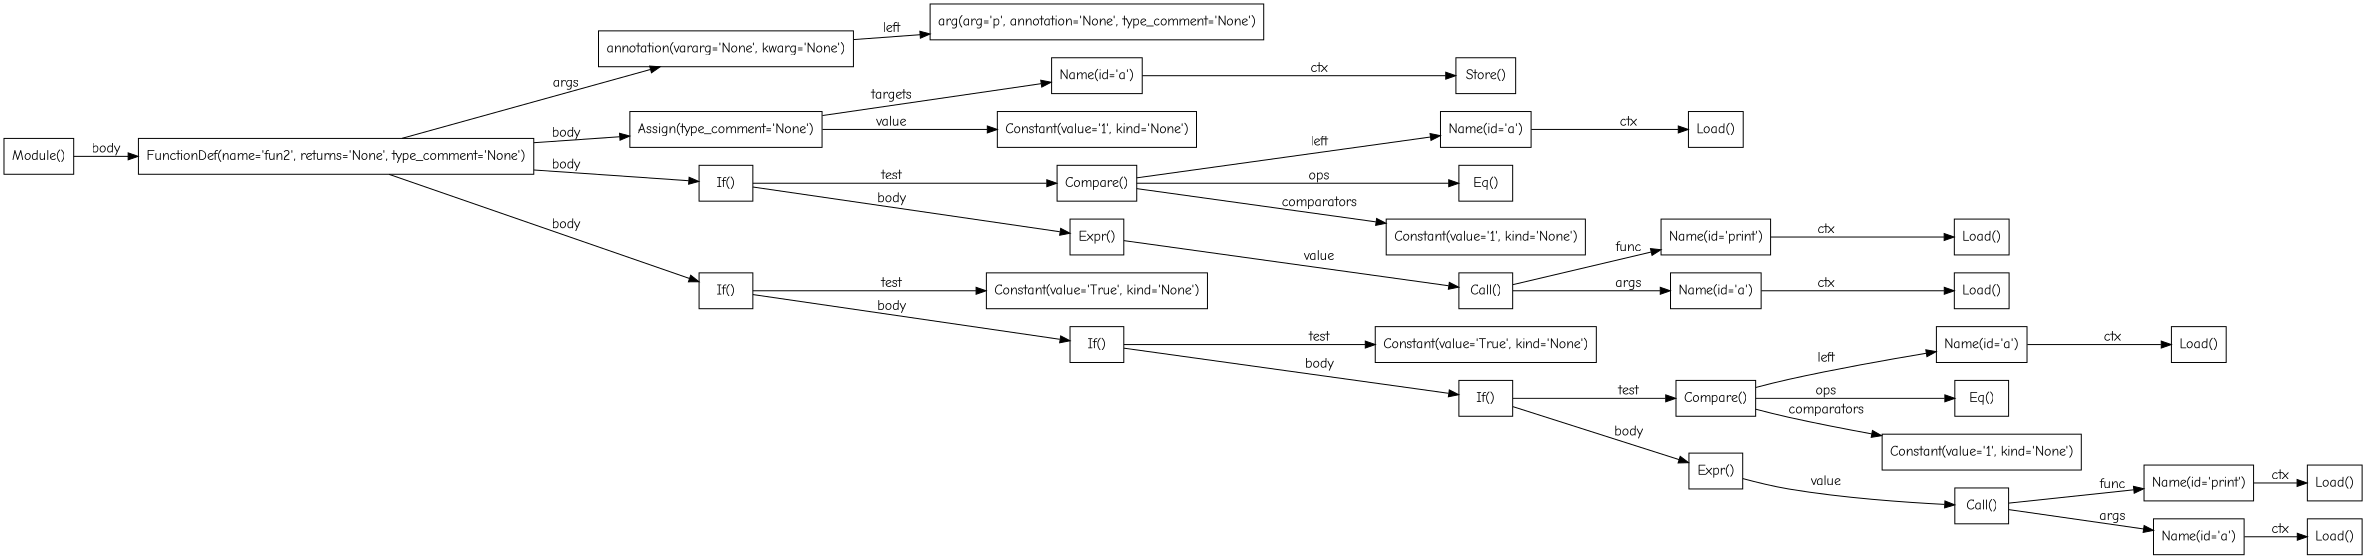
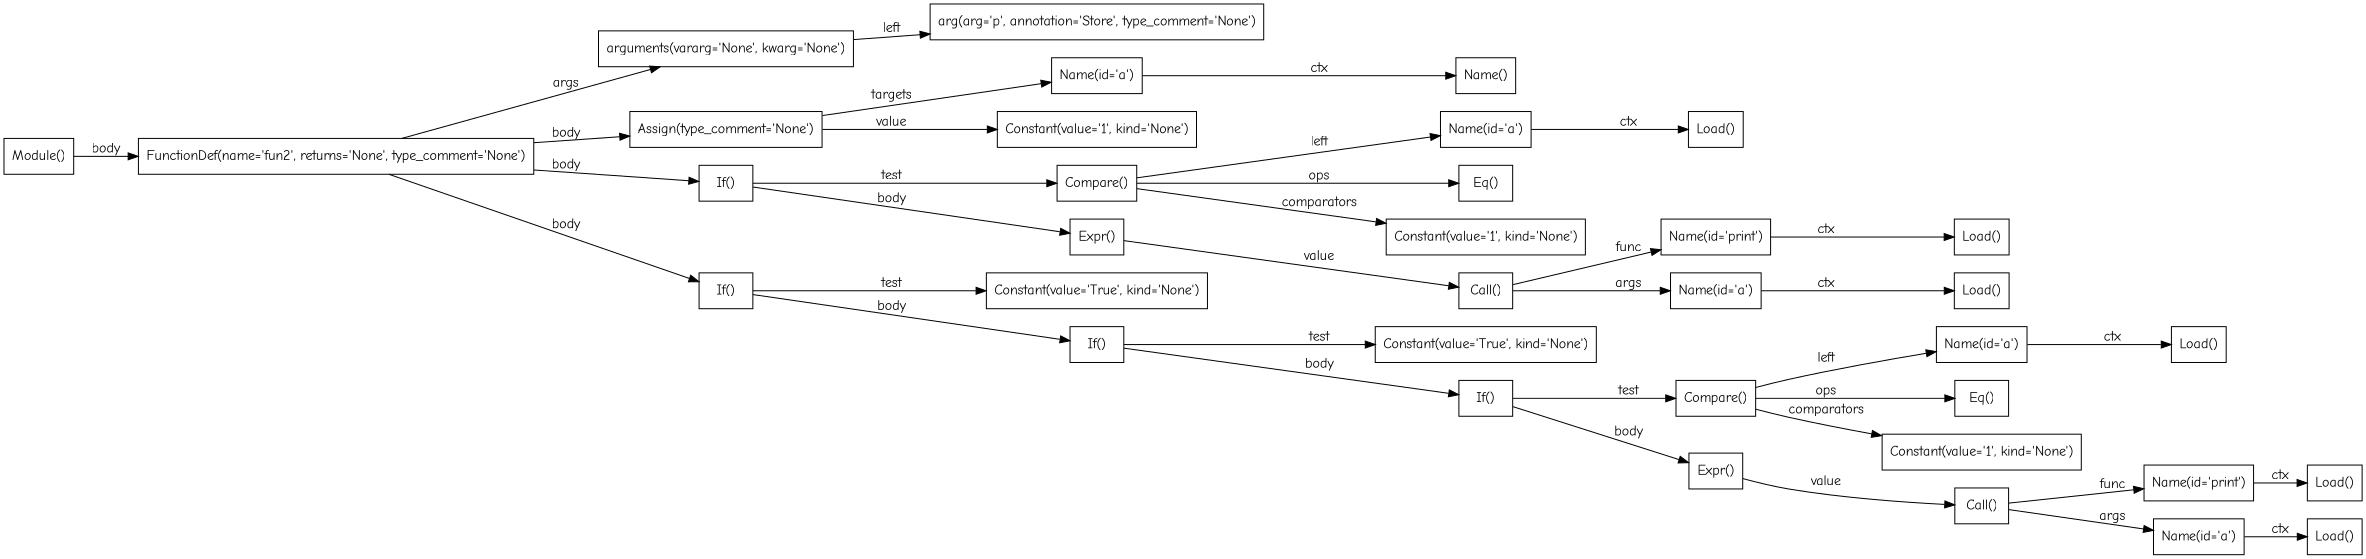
(1097, 22) -> (1097, 22)
(726, 49) -> (726, 49)
(1486, 76) -> (1486, 76)
